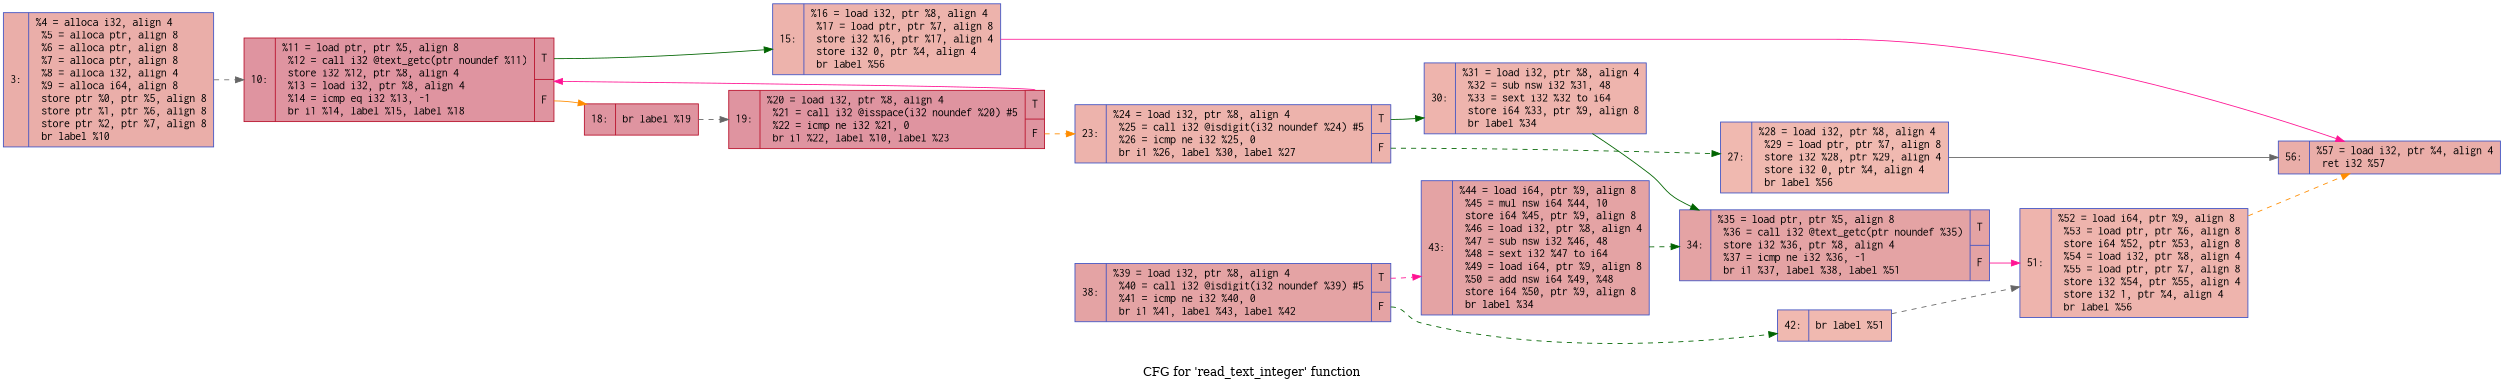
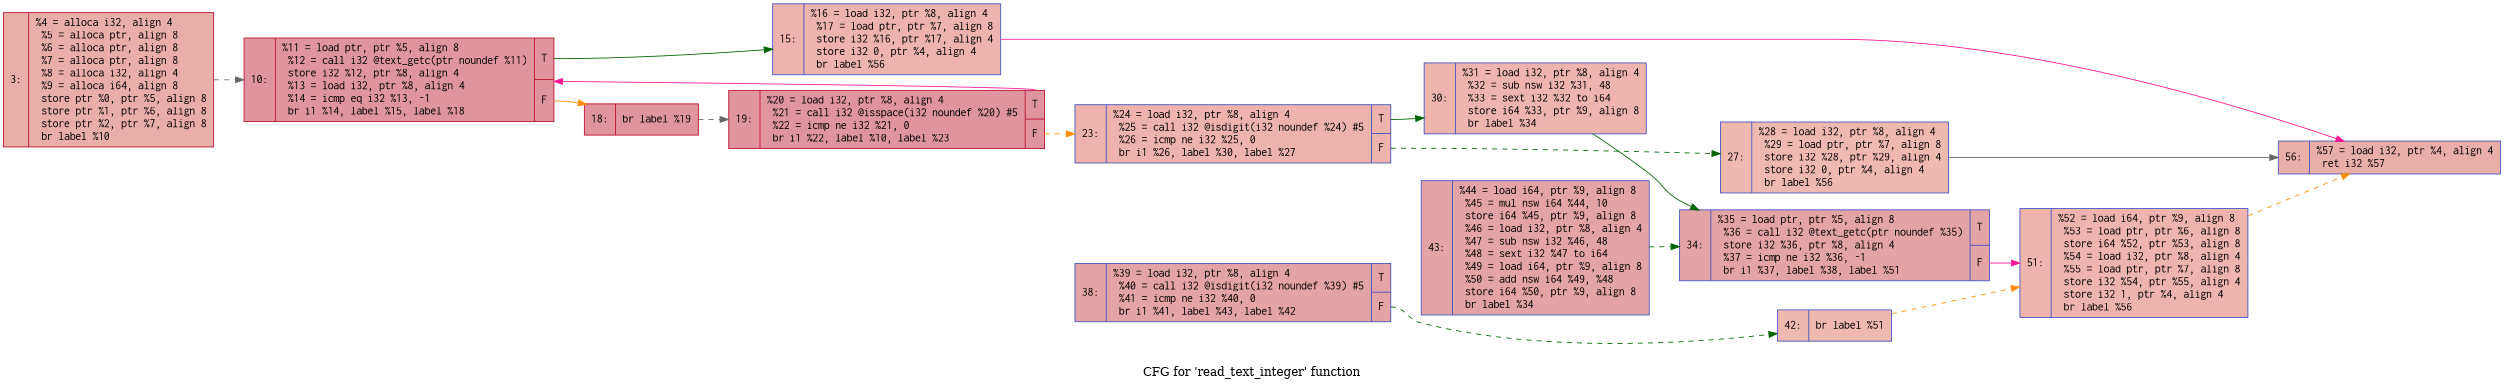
(109, 80) -> (109, 80)
(1402, 278) -> none
(1951, 301) -> (1951, 301)
